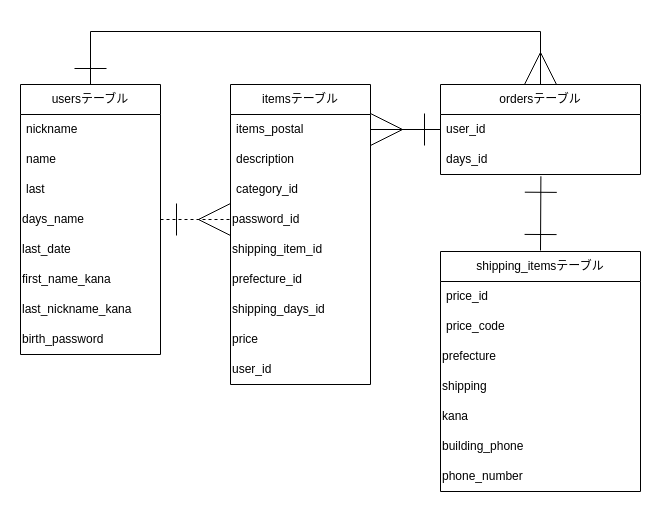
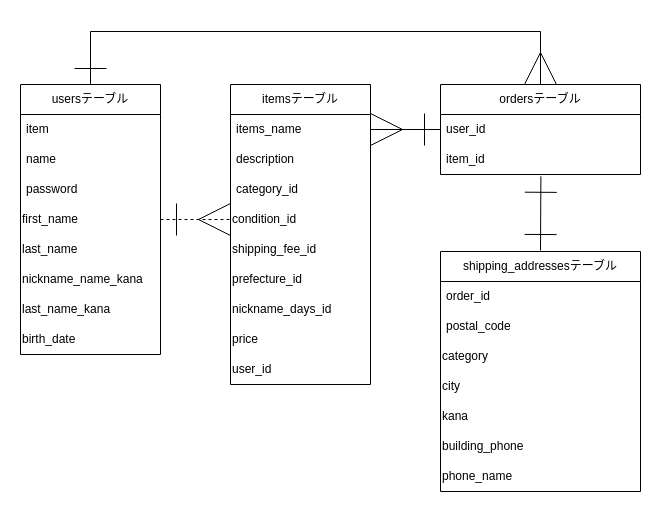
(52, 130) -> (38, 130)
(274, 130) -> (269, 130)
(468, 160) -> (467, 160)
(38, 190) -> (53, 190)
(53, 220) -> (55, 220)
(268, 220) -> (268, 220)
(51, 250) -> (51, 250)
(280, 250) -> (278, 250)
(541, 267) -> (541, 267)
(71, 280) -> (81, 280)
(470, 297) -> (472, 297)
(80, 310) -> (68, 310)
(282, 310) -> (283, 310)
(479, 327) -> (482, 327)
(68, 340) -> (55, 340)
(476, 357) -> (469, 357)
(466, 387) -> (454, 387)
(483, 477) -> (476, 477)
